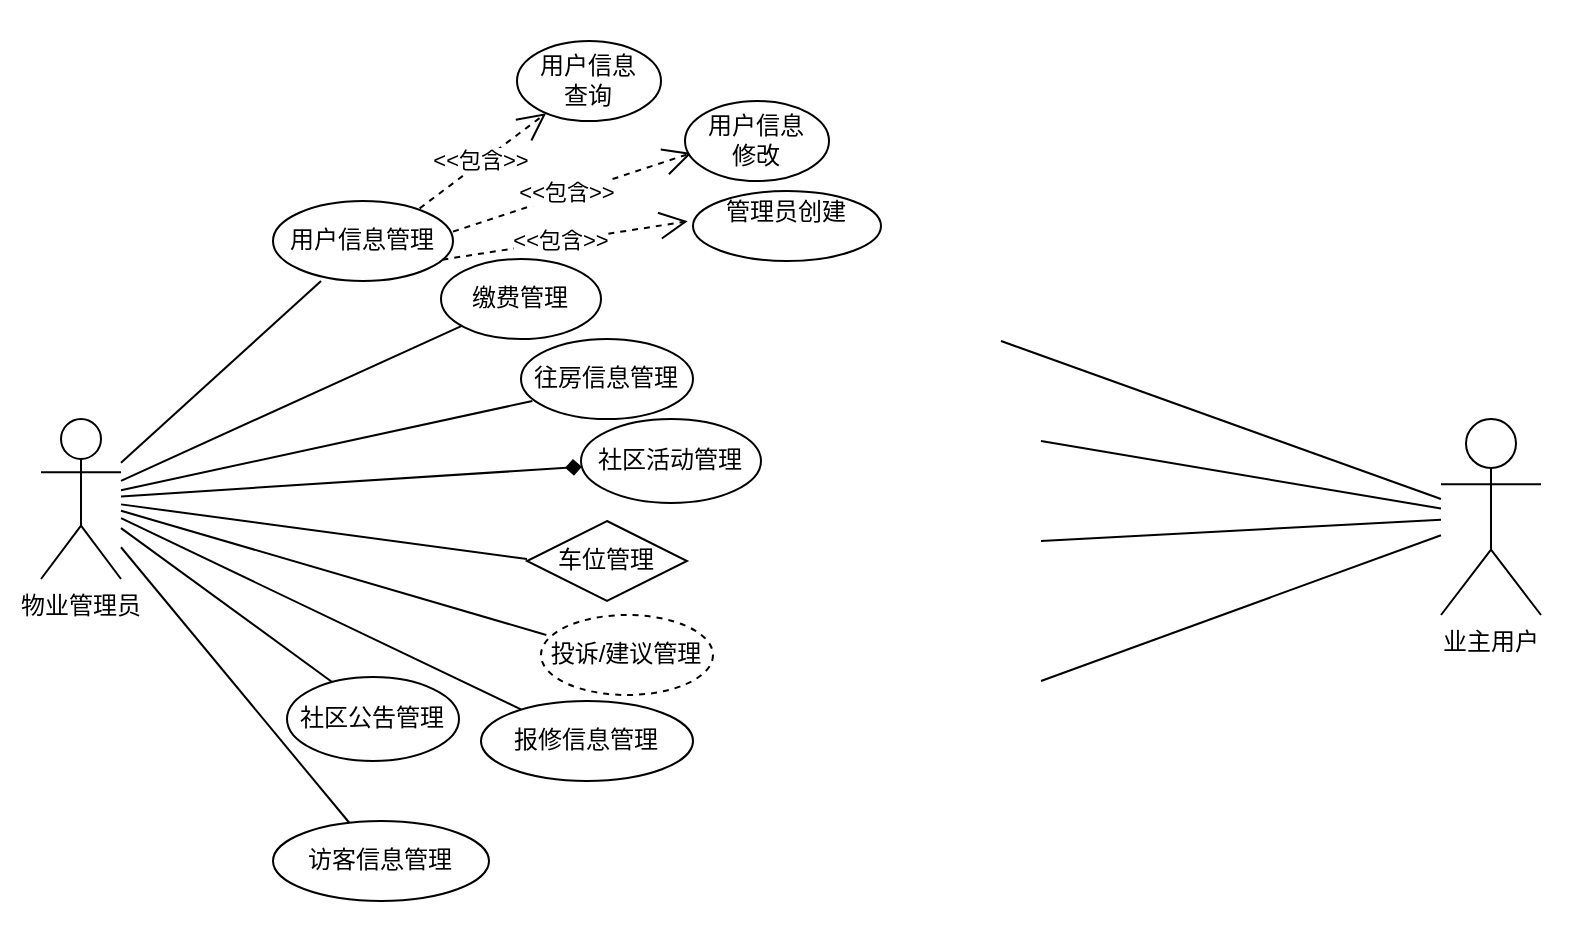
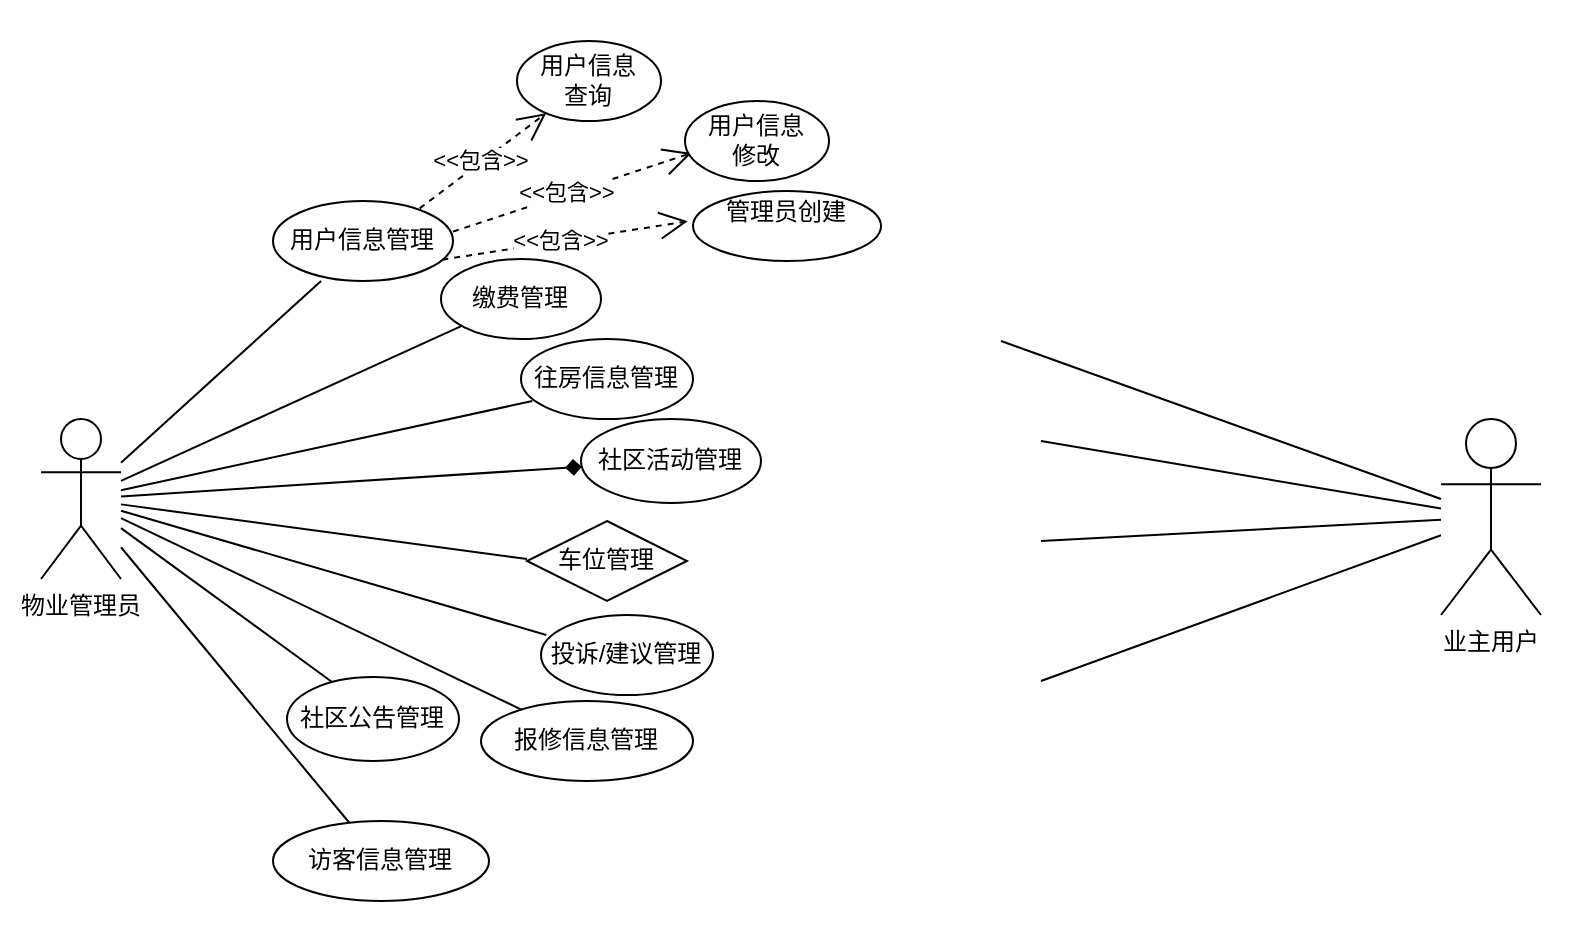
(627, 655) -> (627, 655)
